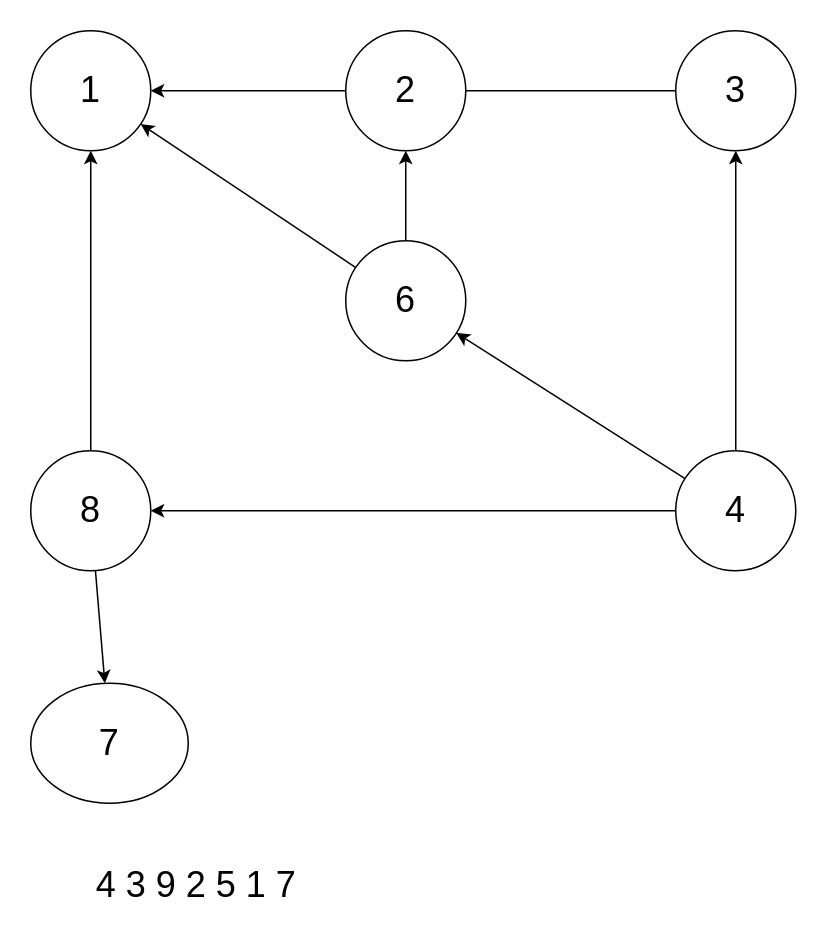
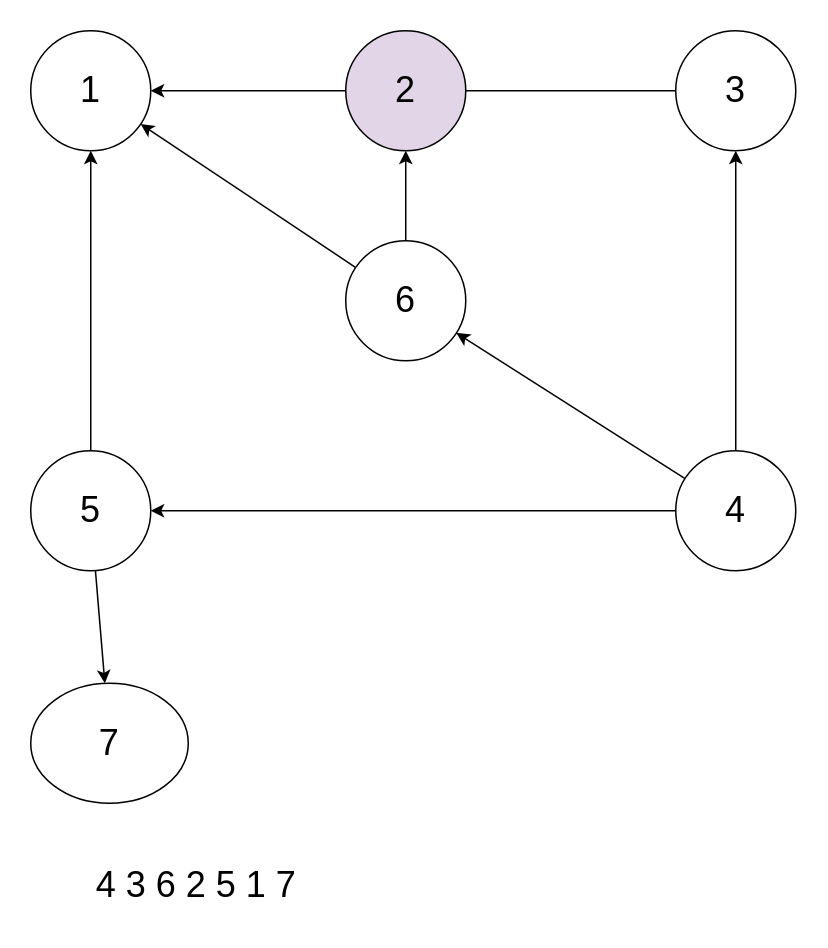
(406, 91) -> (406, 91)
(91, 511) -> (91, 511)
(197, 886) -> (197, 886)
